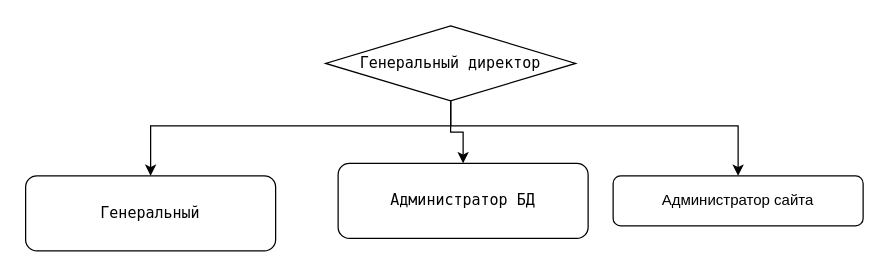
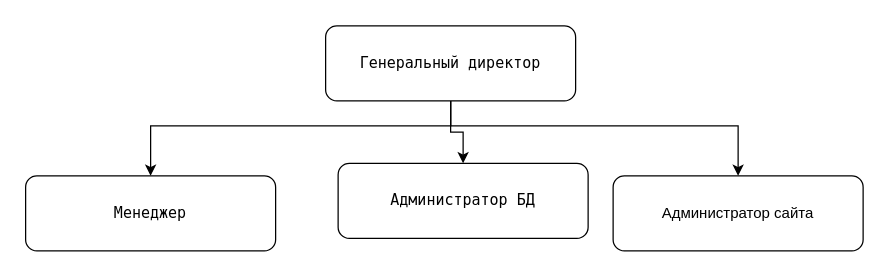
(451, 63) -> (451, 63)
(738, 201) -> (738, 213)
(151, 213) -> (151, 213)
